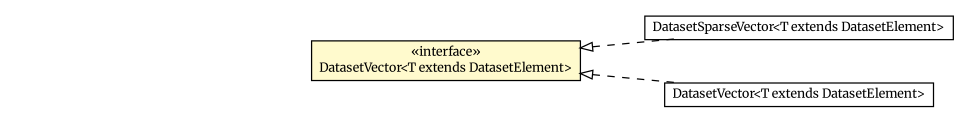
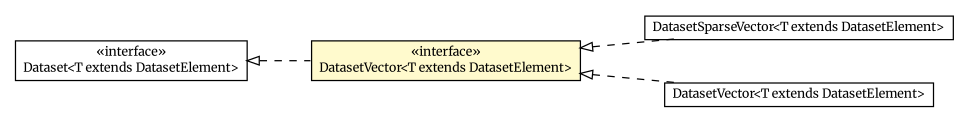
none -> (131, 61)
